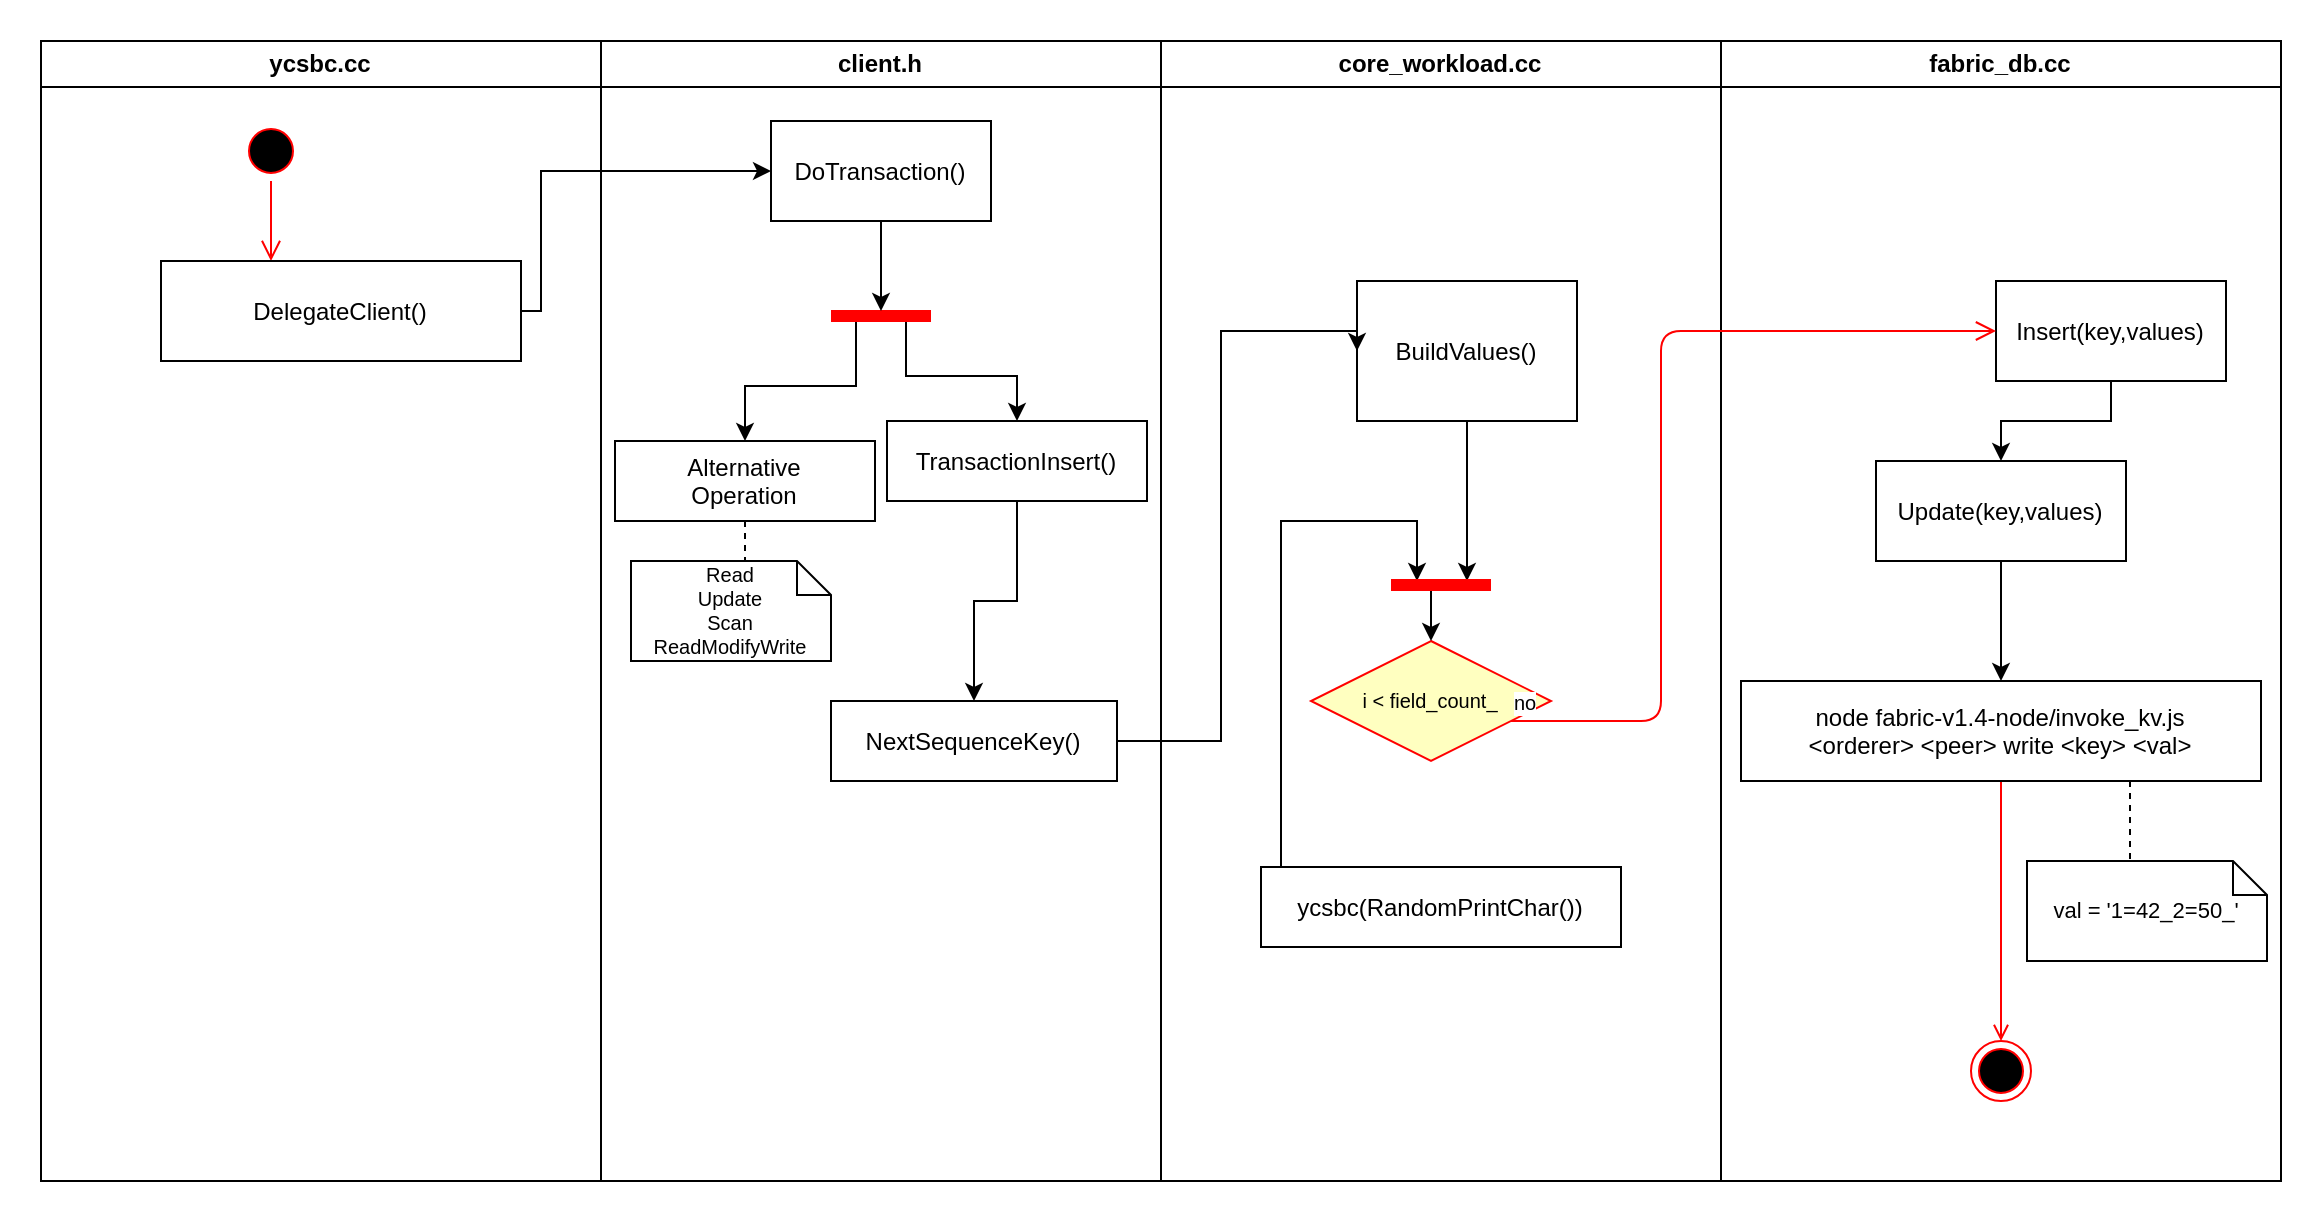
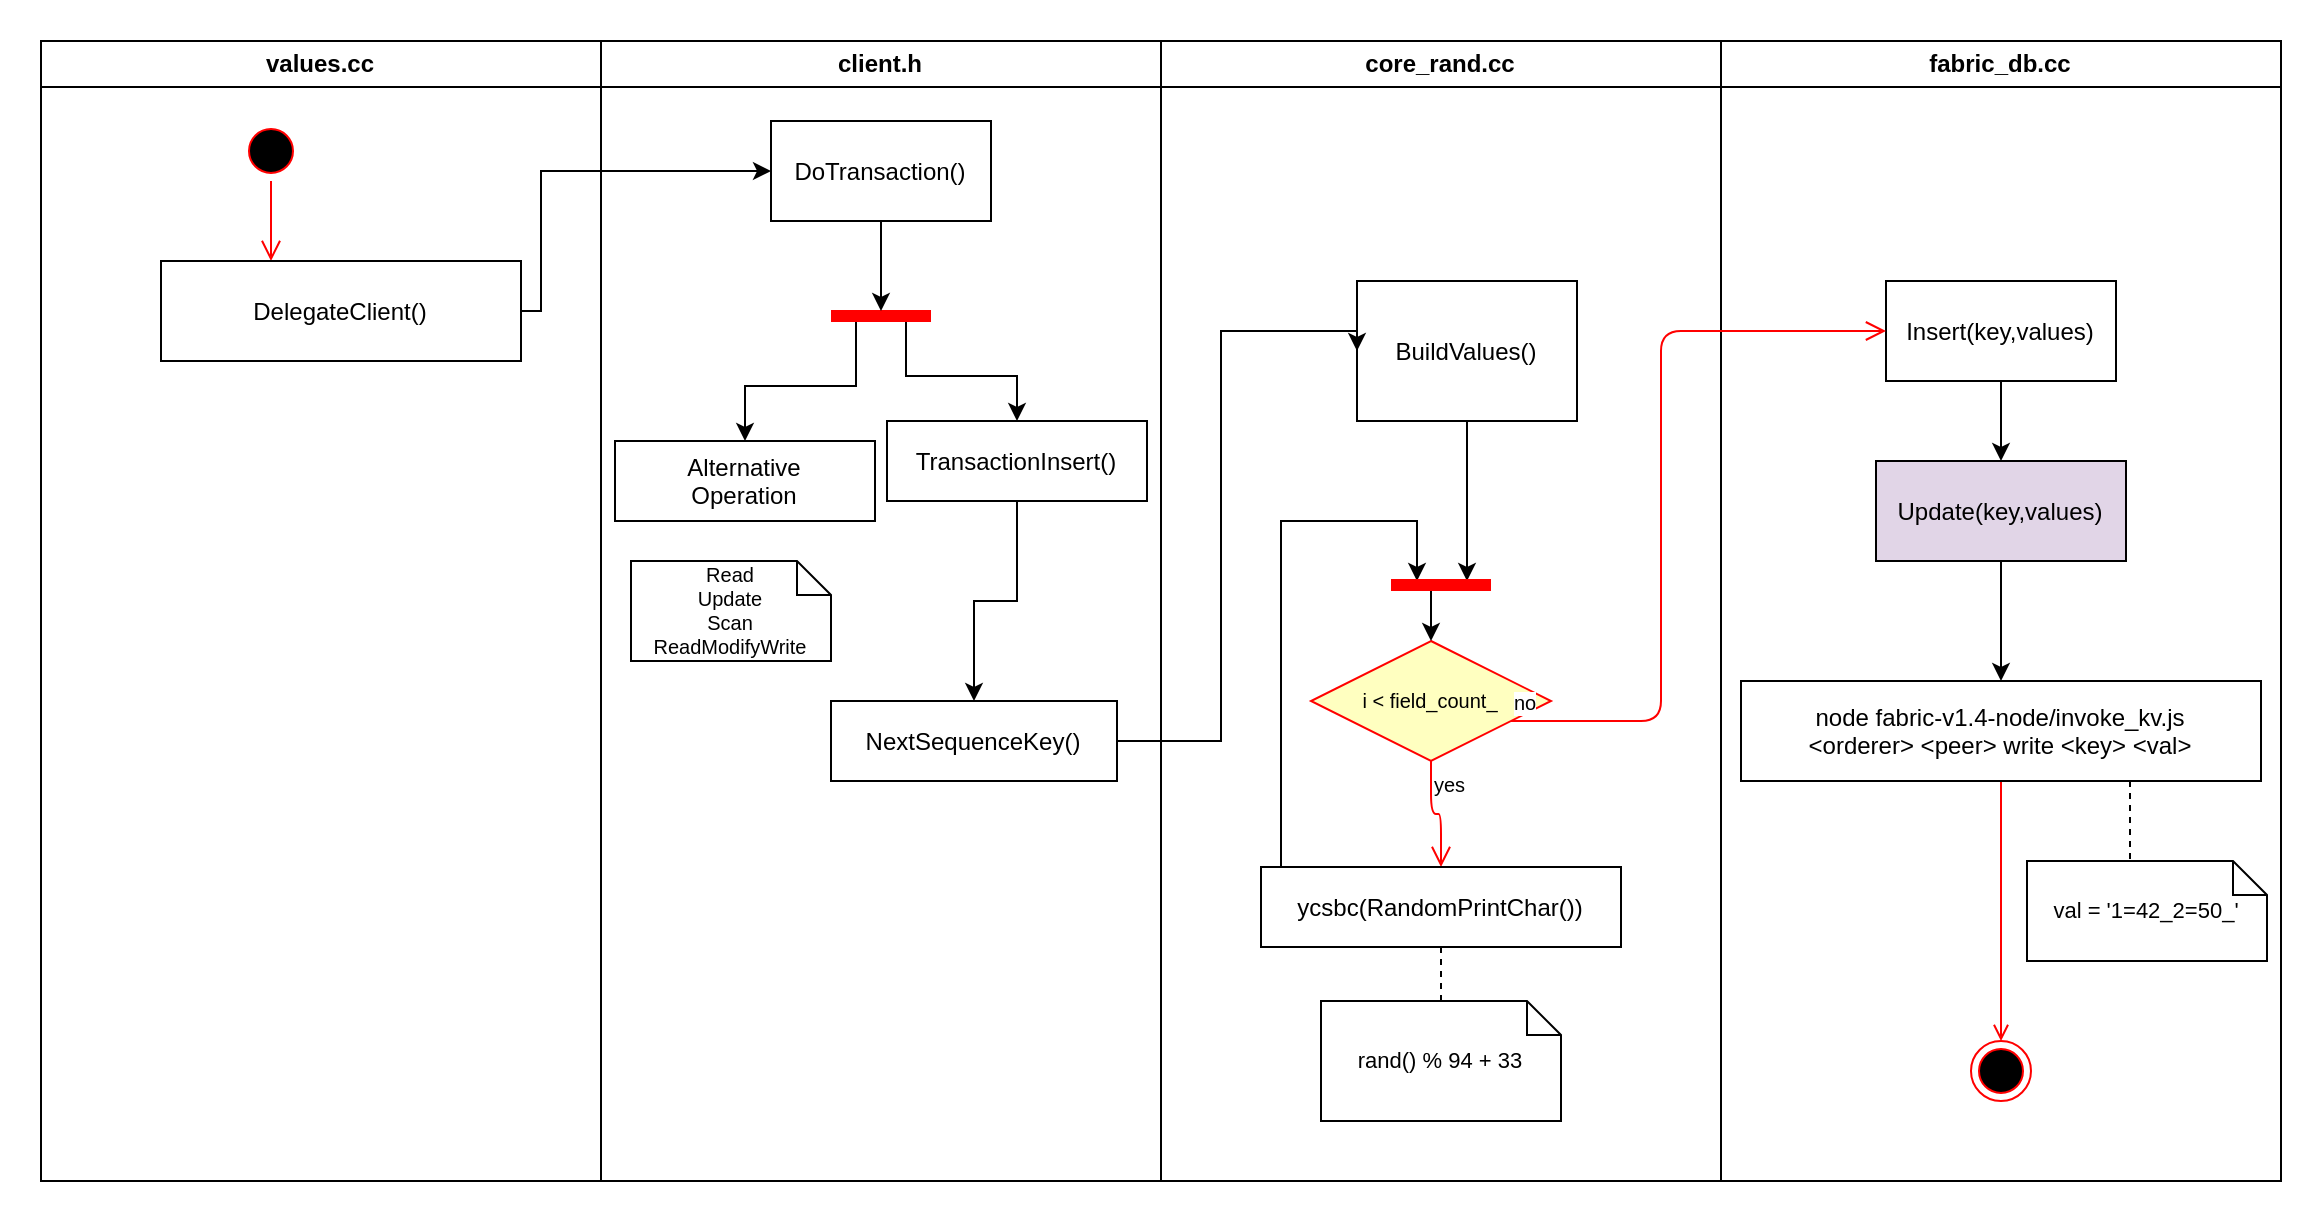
(321, 65) -> (321, 65)
(1441, 65) -> (1441, 65)
(2111, 331) -> (2001, 331)
(2001, 511) -> (2001, 511)
(745, 543) -> none
none -> (1434, 813)
none -> (1441, 974)
none -> (1441, 1061)
